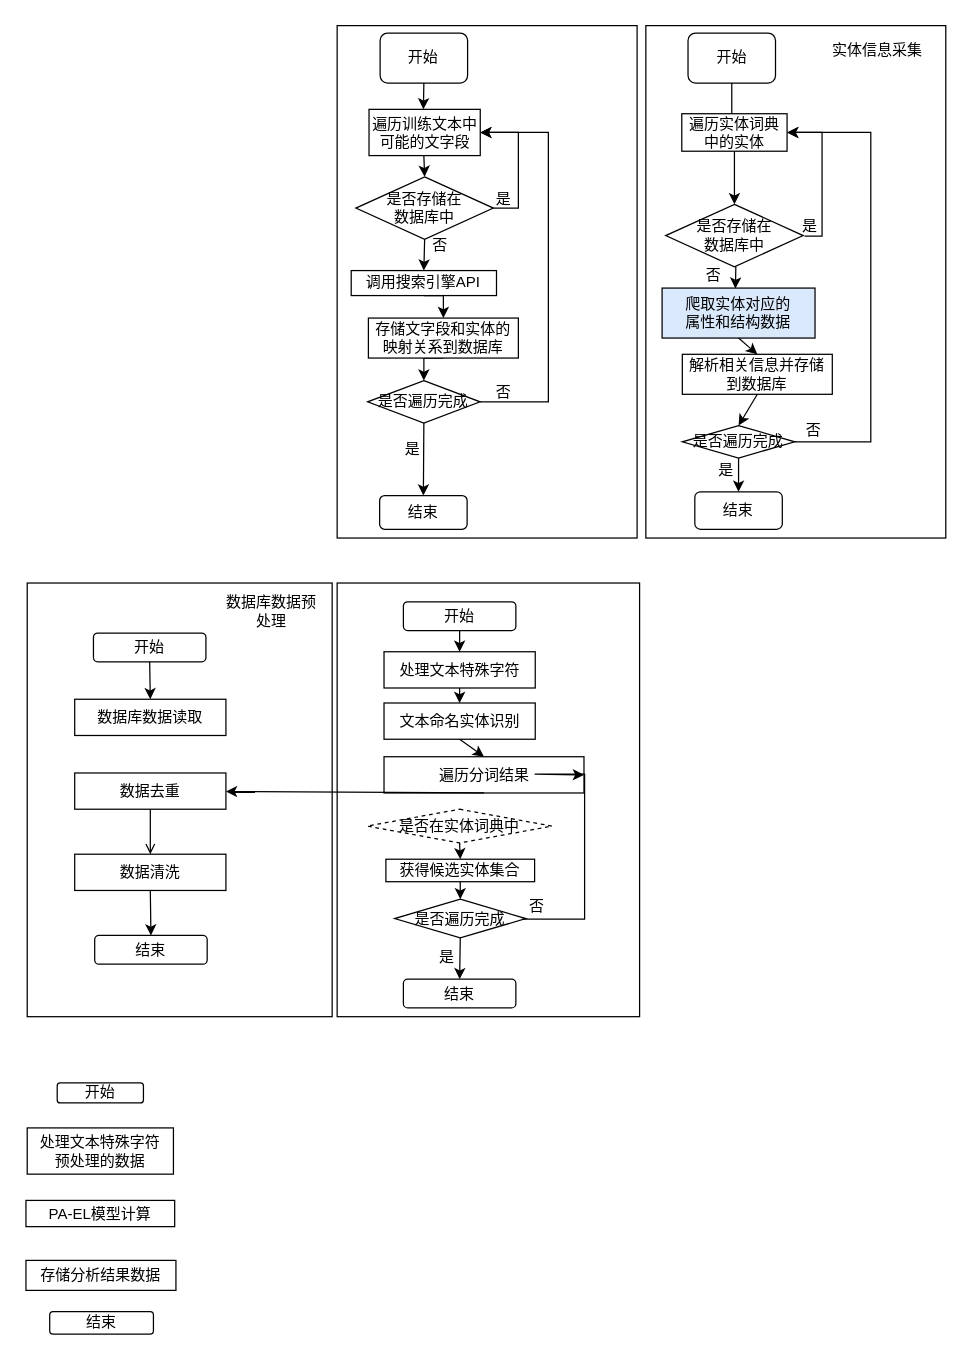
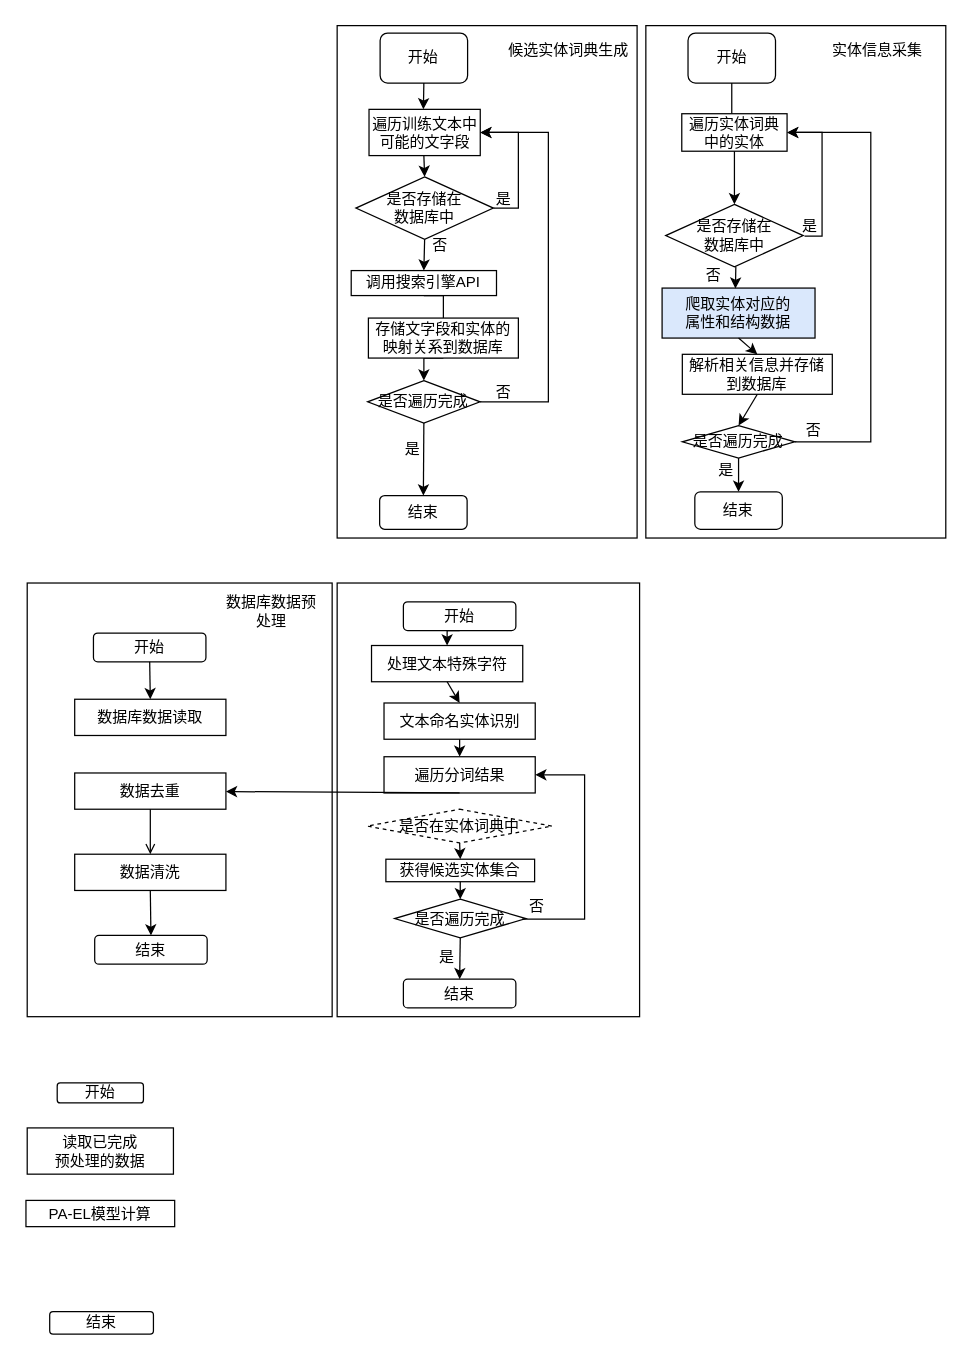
none -> (568, 51)
(443, 308) -> (443, 311)
(459, 670) -> (447, 664)
(484, 775) -> (459, 775)
(100, 1152) -> (100, 1152)
(101, 1276) -> none
